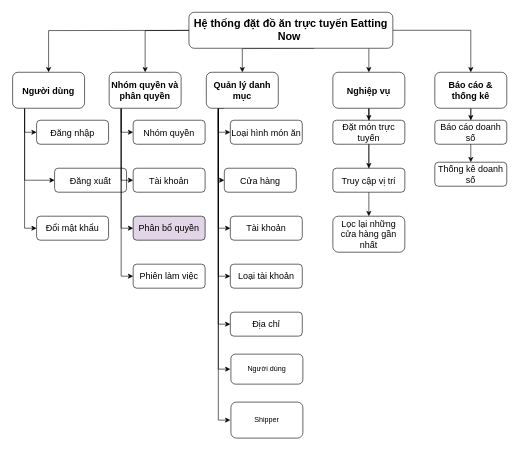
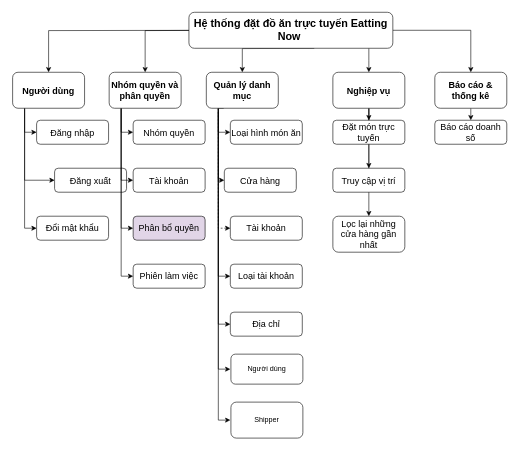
(471, 156) -> none
(471, 174) -> none
(222, 228) -> (222, 228)
